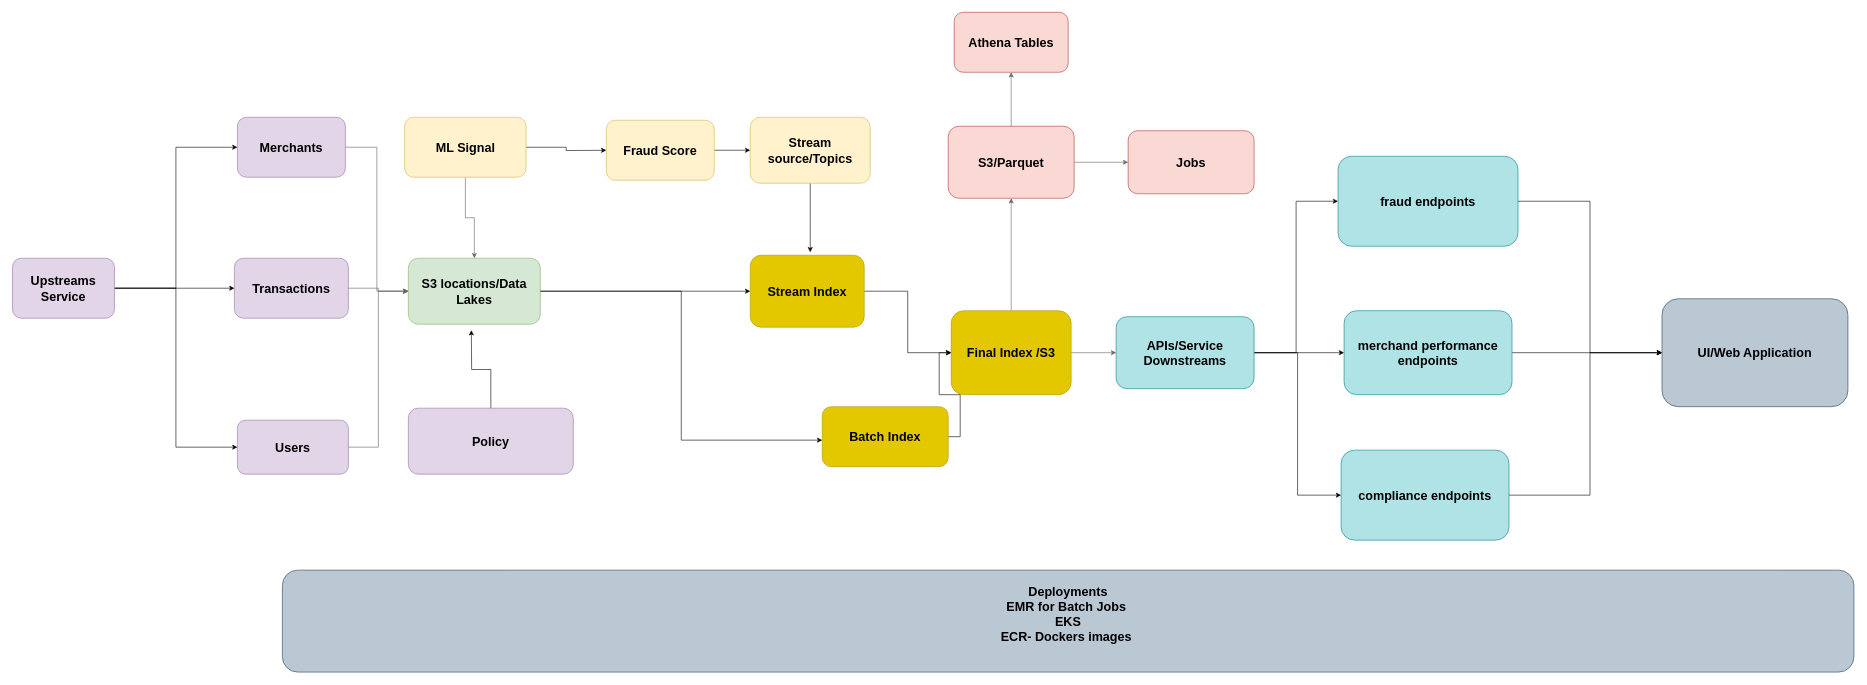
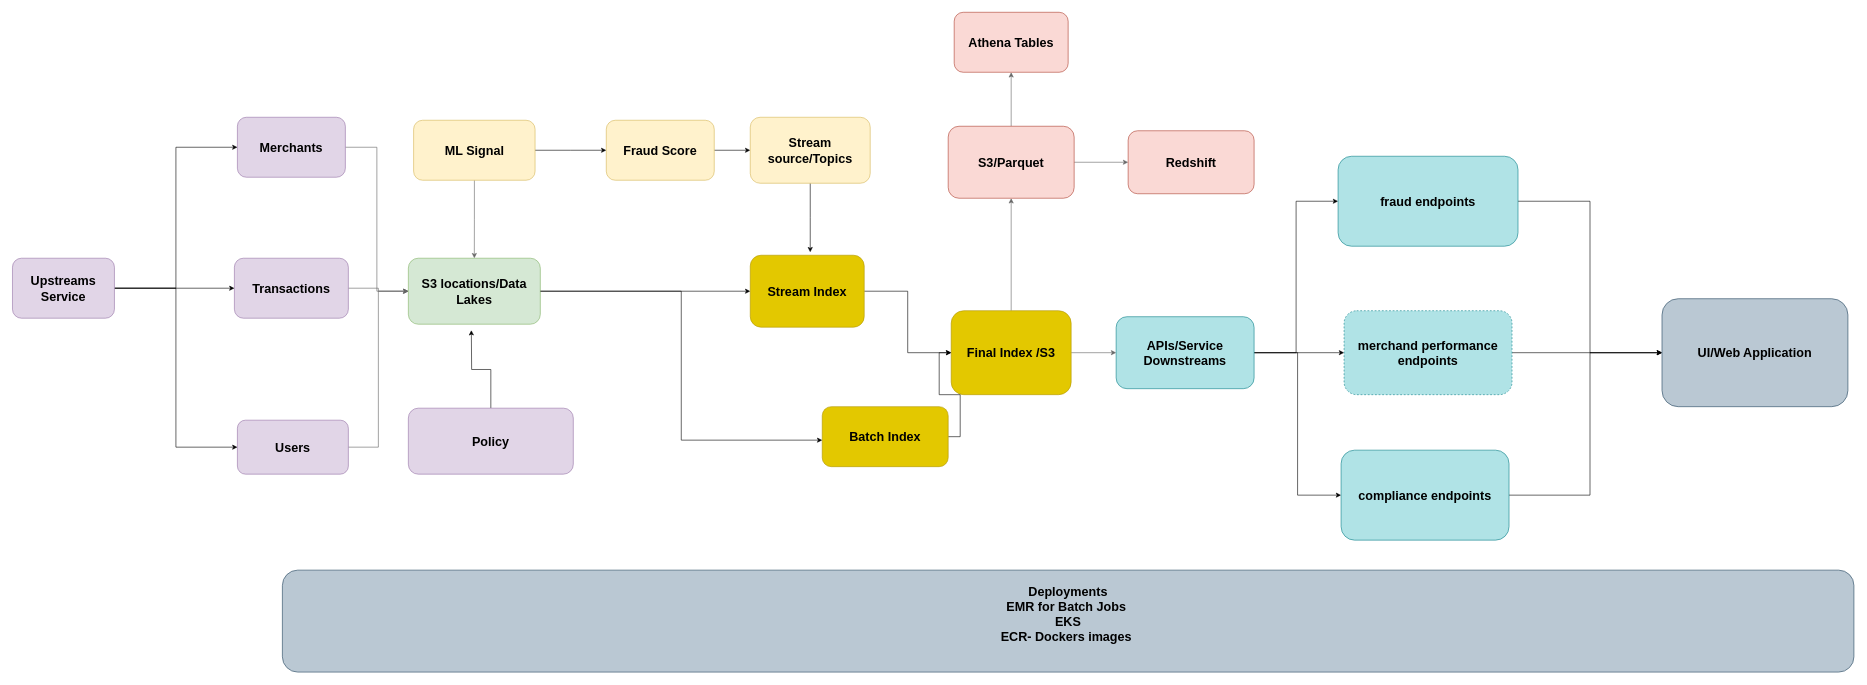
(465, 147) -> (474, 150)
(1191, 162) -> (1191, 162)
(1428, 353) -> (1428, 353)
